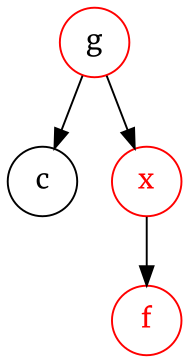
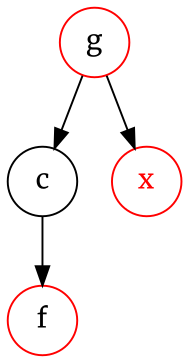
(147, 242) -> (42, 242)
(147, 320) -> (42, 320)
